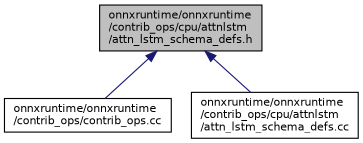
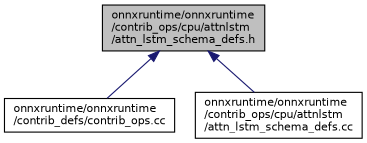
(88, 115) -> (90, 115)
